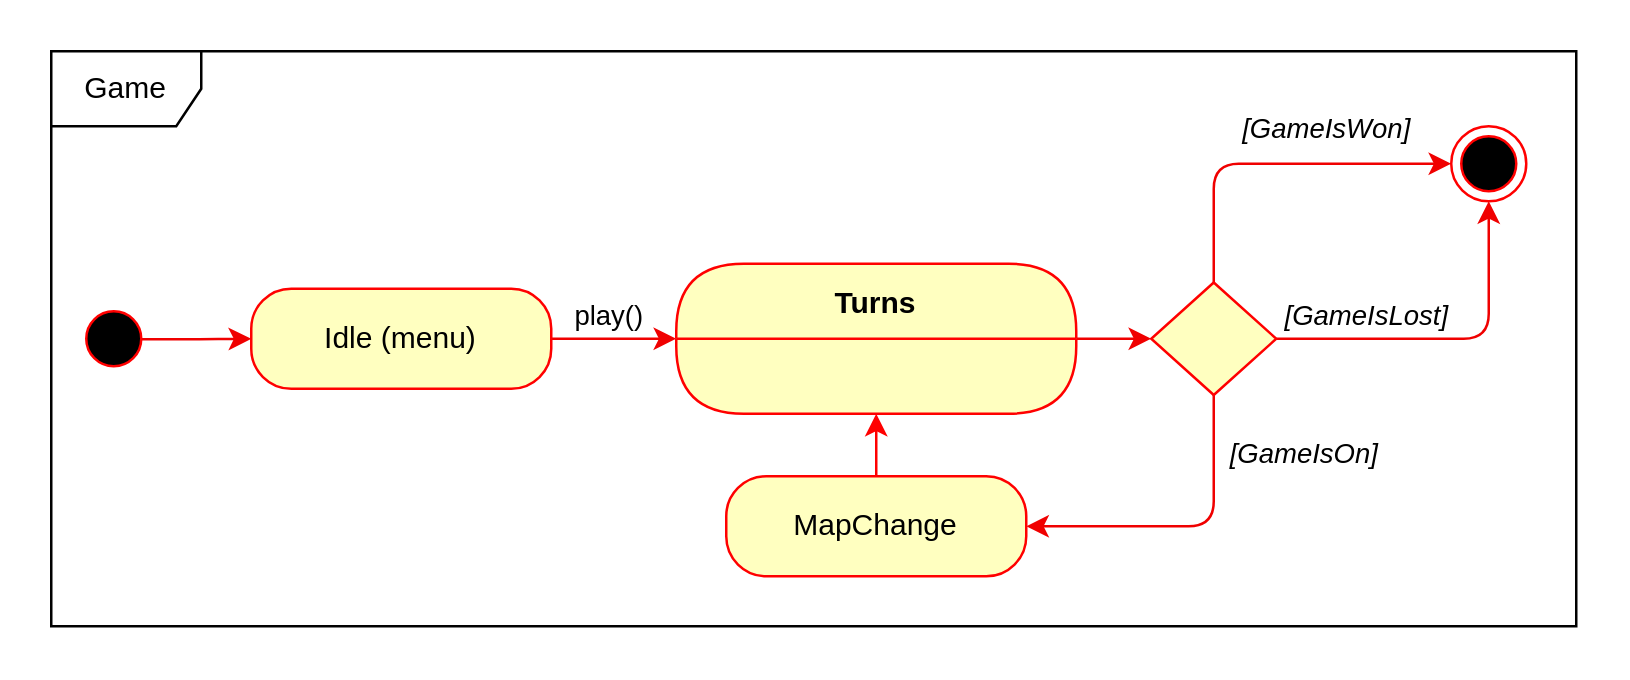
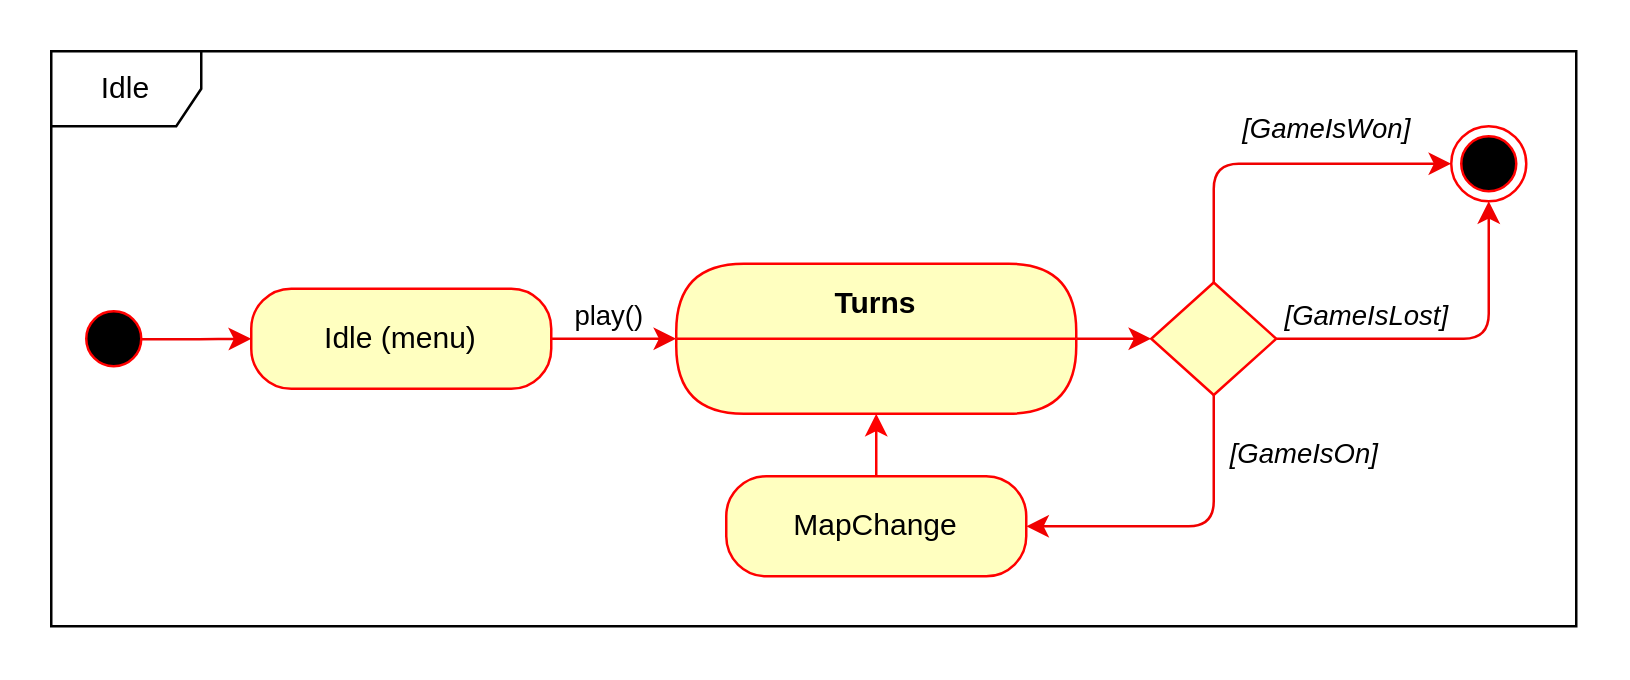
(126, 89) -> (126, 89)
